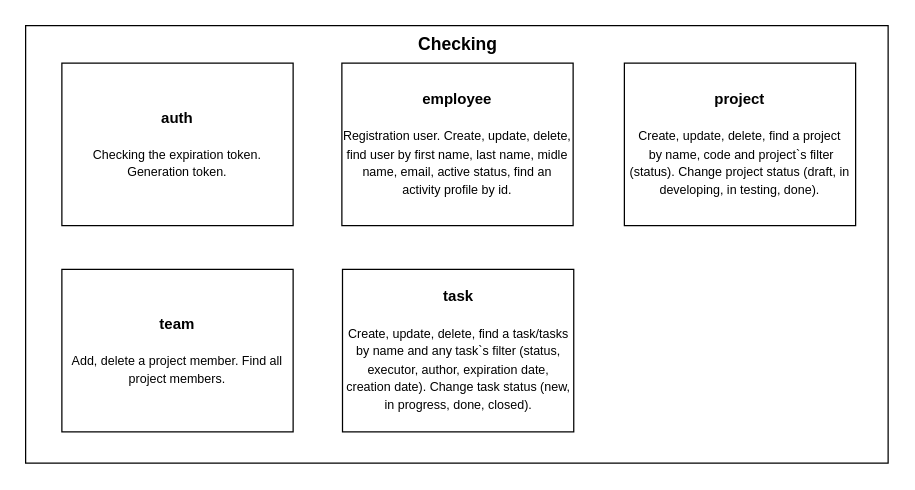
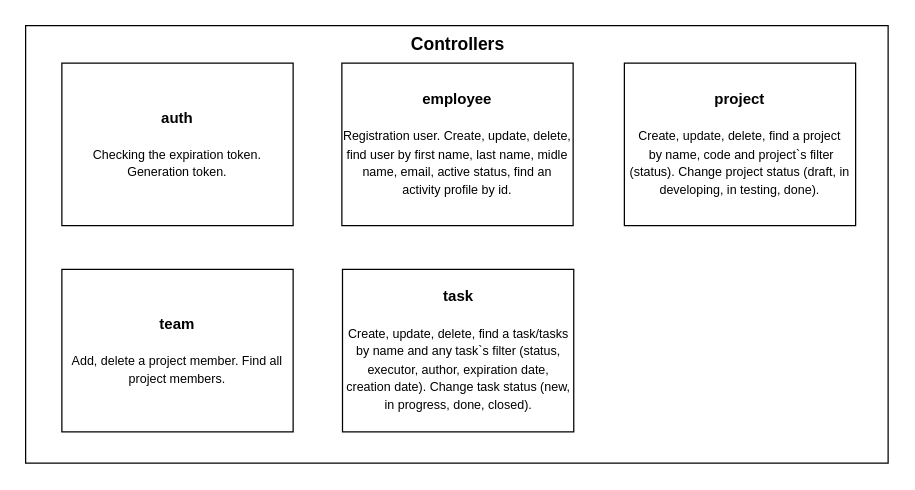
(458, 44) -> (458, 44)
